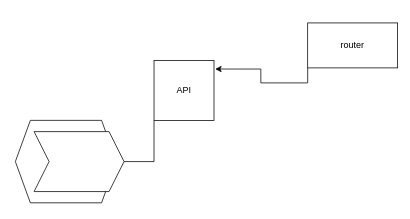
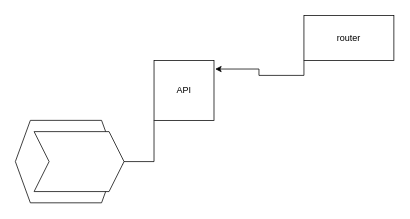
(353, 45) -> (349, 38)
